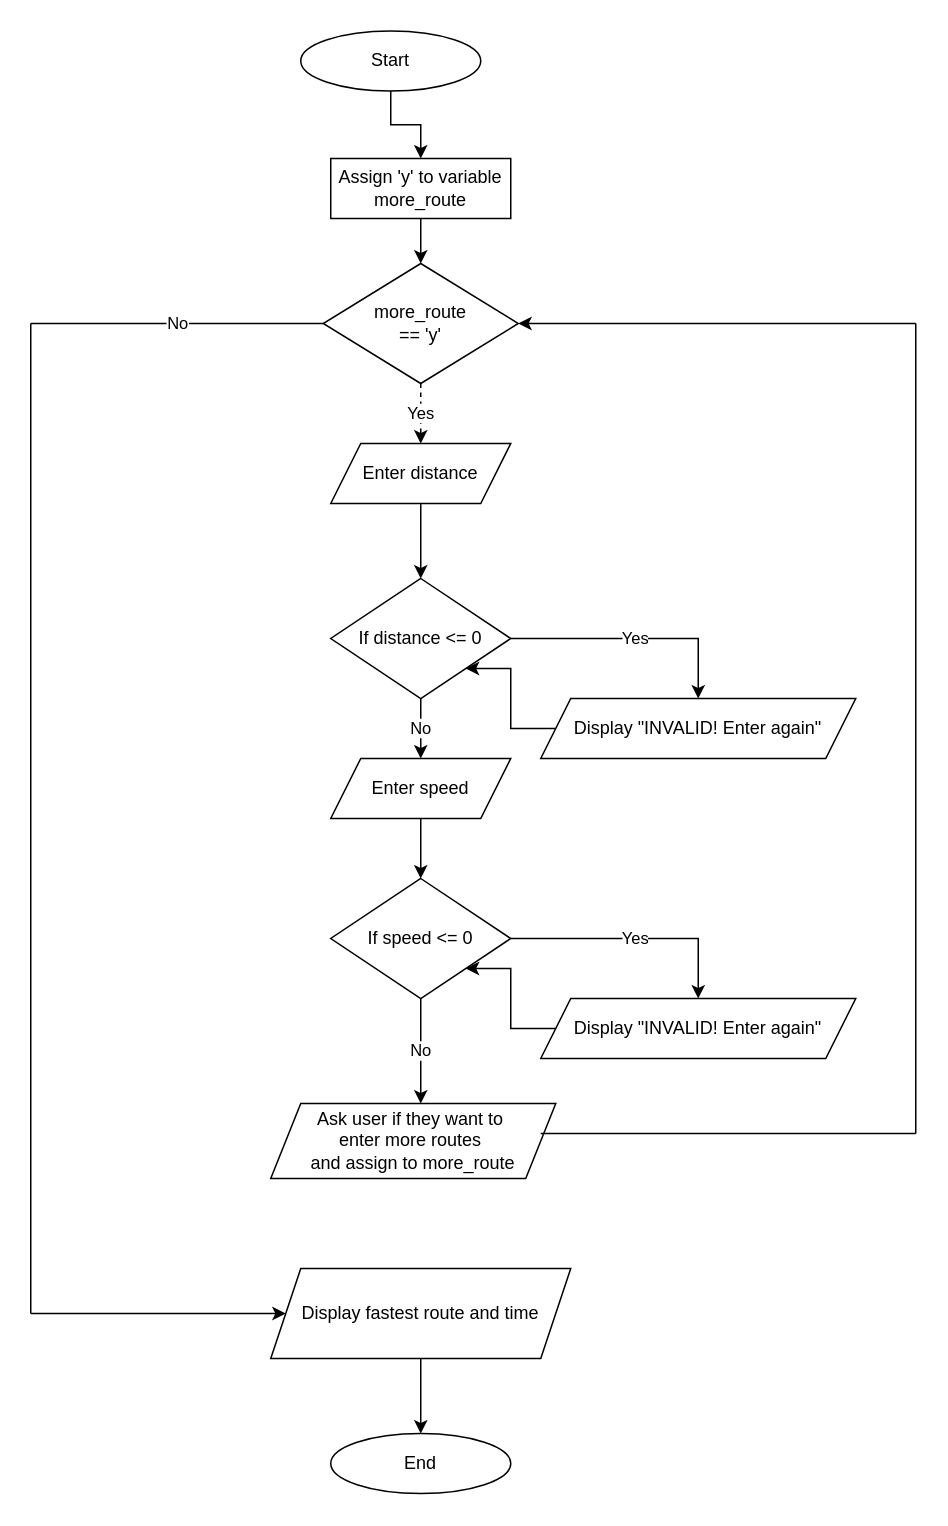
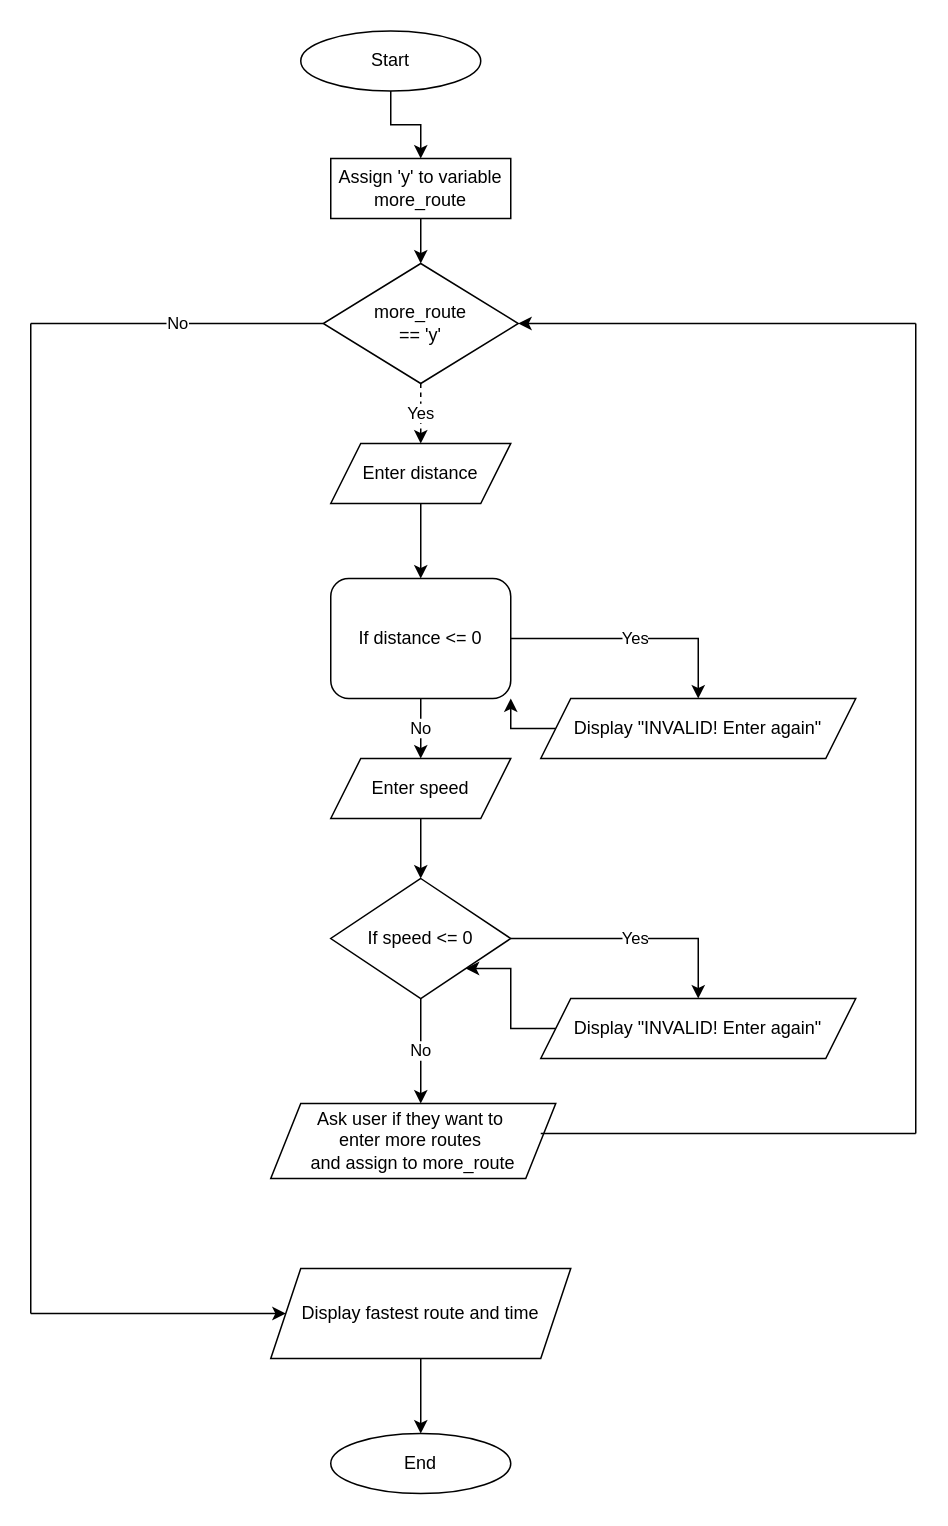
(421, 638) -> (421, 638)
